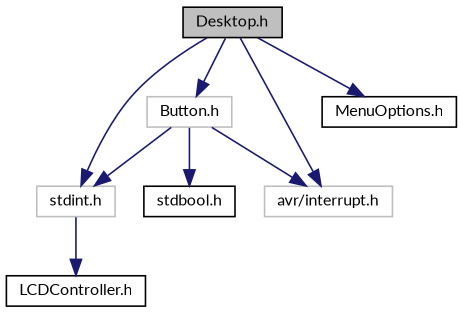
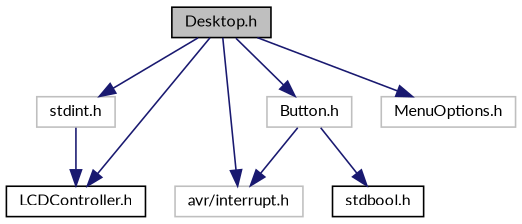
none -> (154, 106)
(389, 112) -> (448, 112)
(139, 152) -> none
